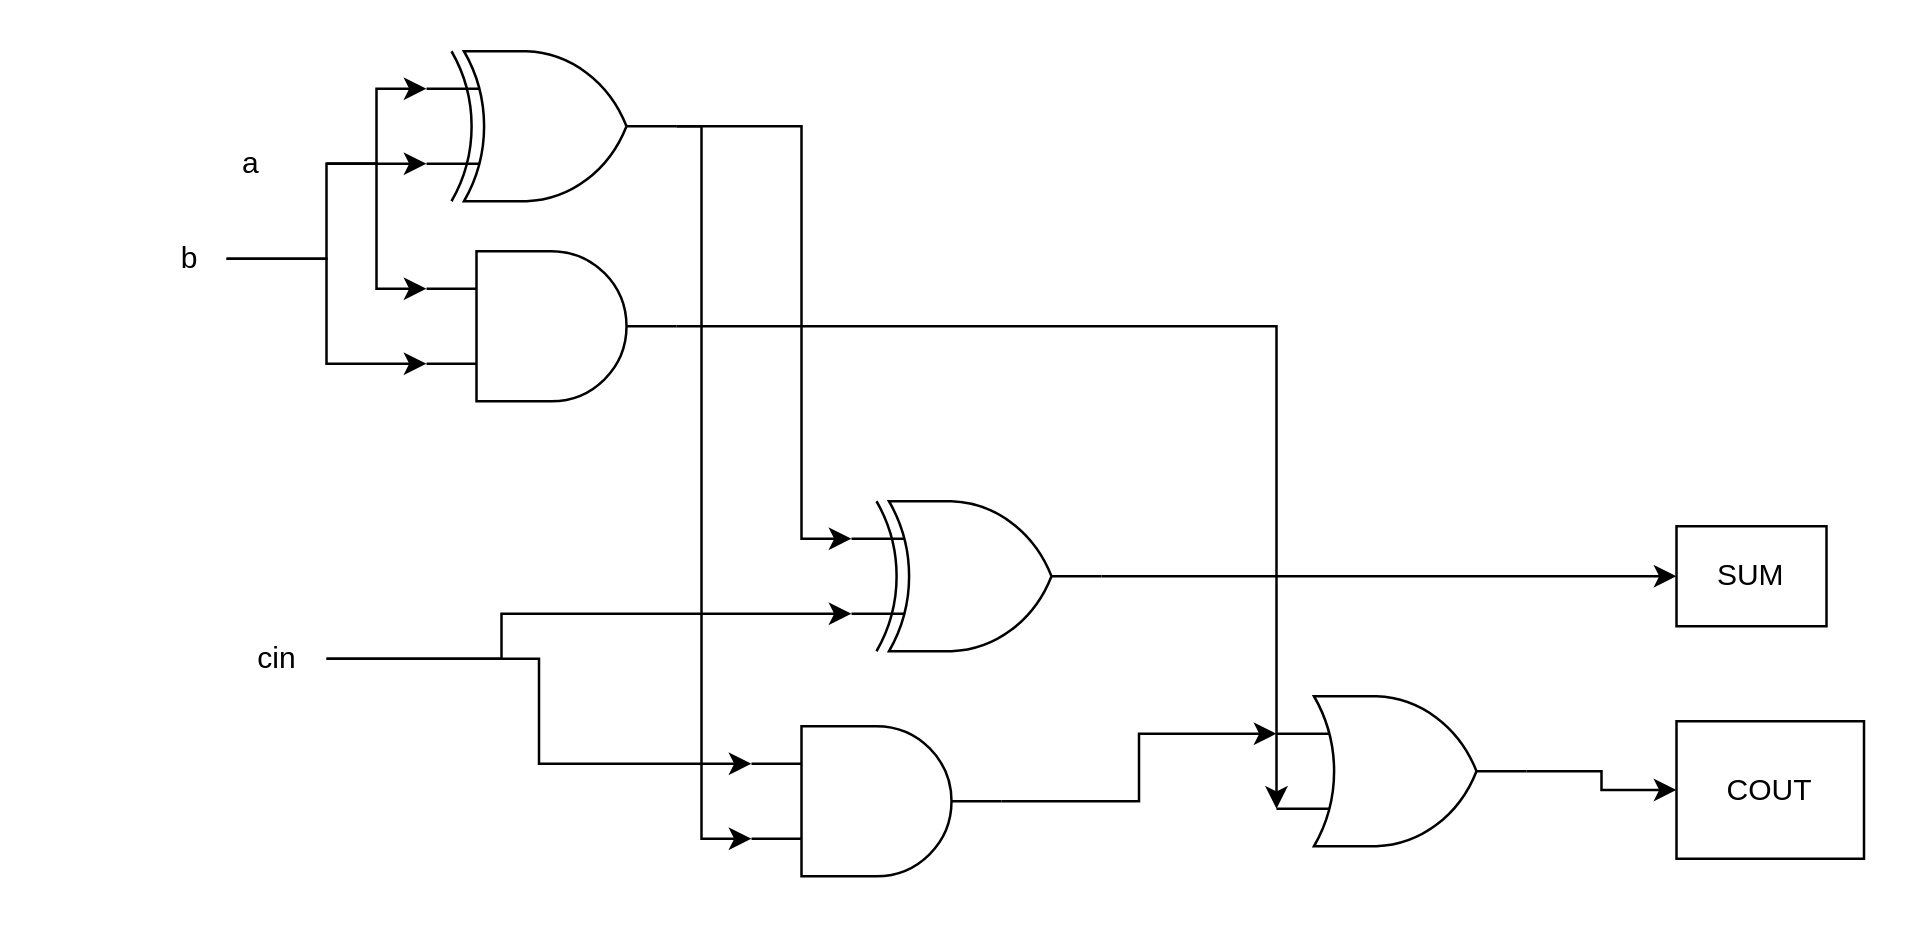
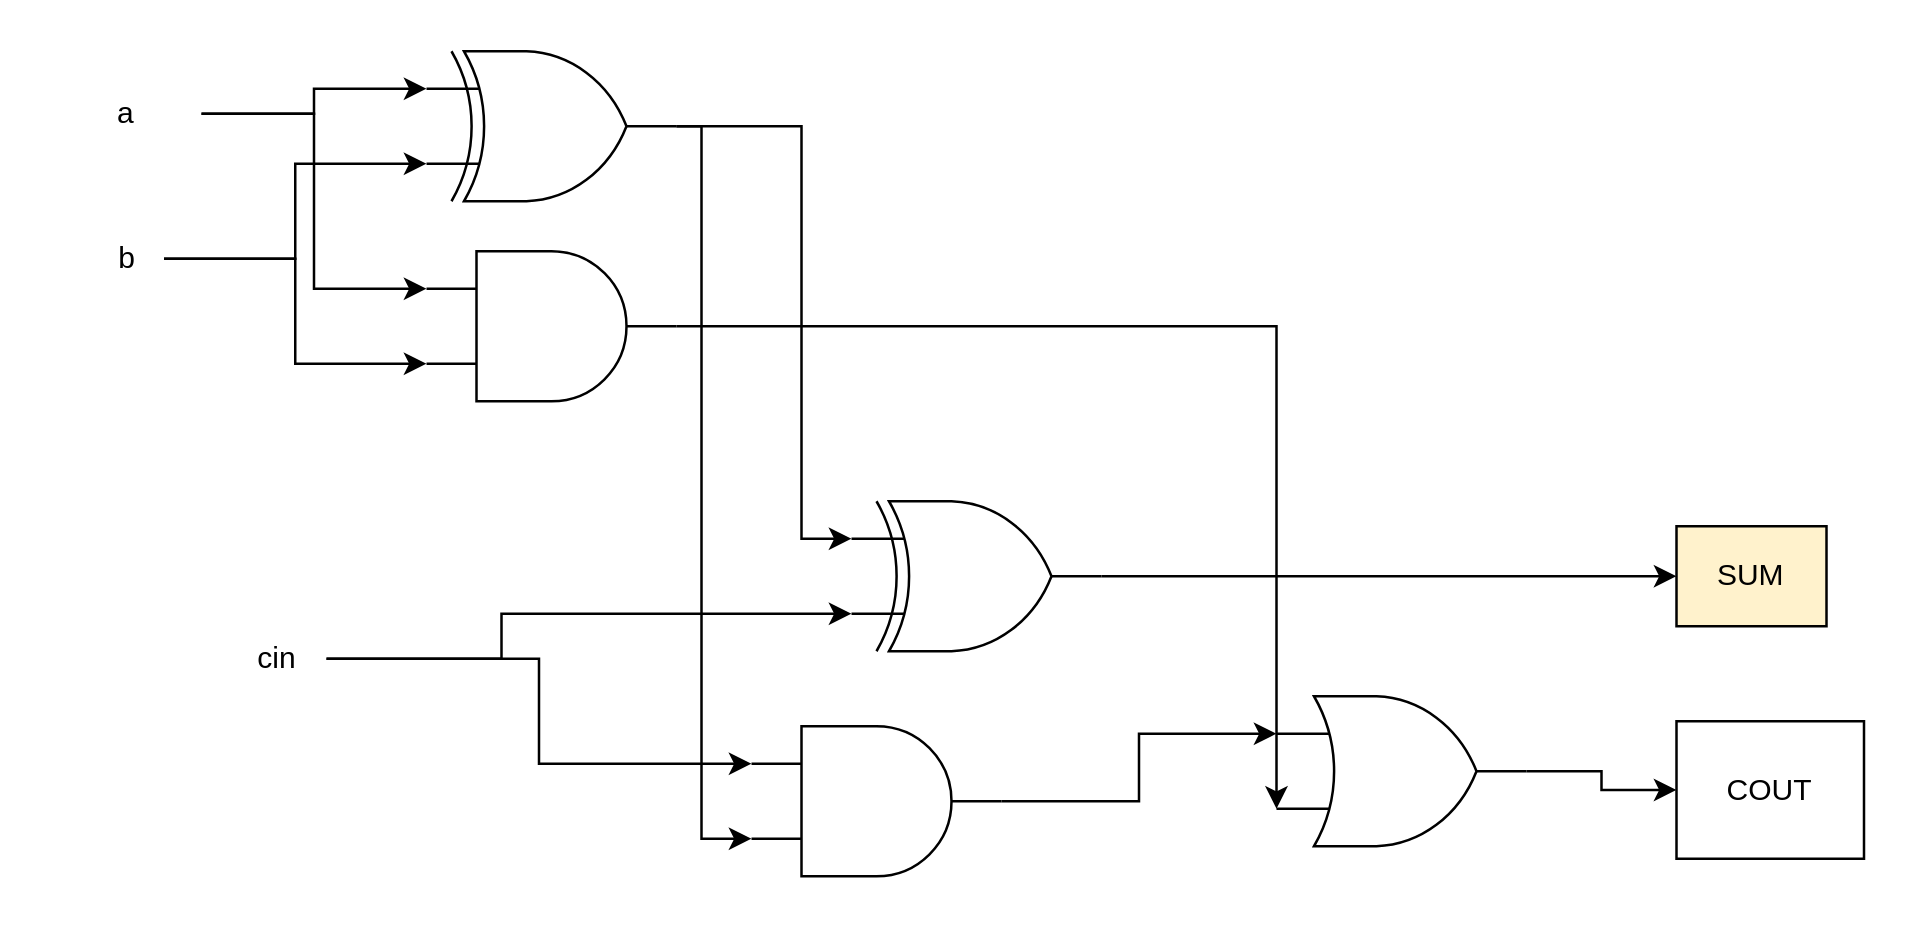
(251, 164) -> (126, 114)
(189, 259) -> (126, 259)
(1751, 576) -> (1751, 576)
